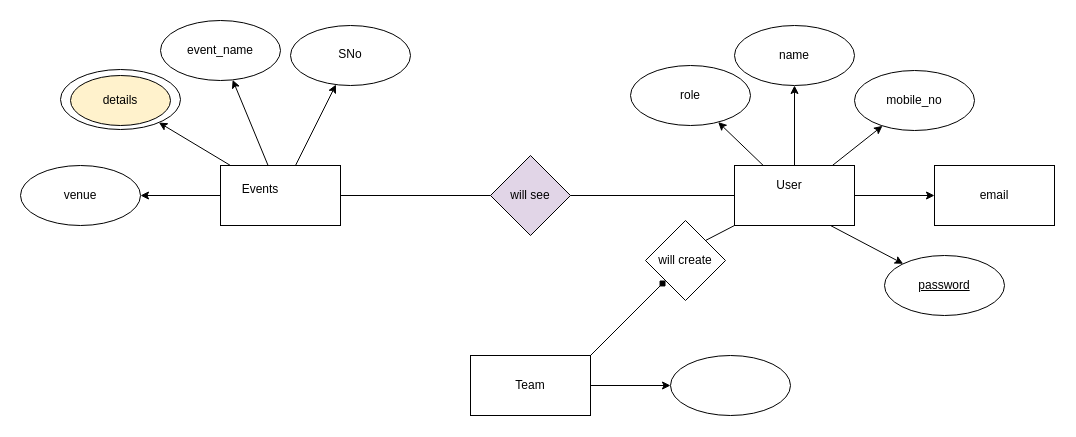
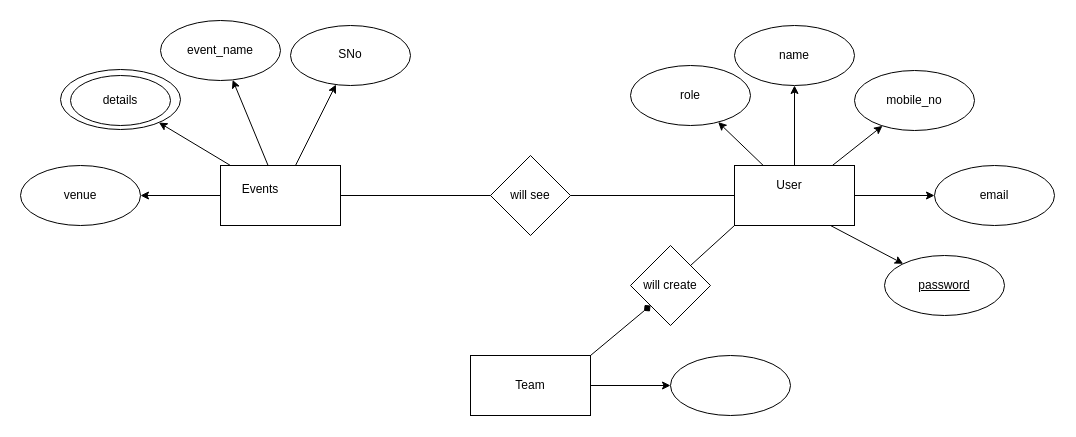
(121, 101) -> (121, 101)
(531, 196) -> (531, 196)
(995, 196) -> (995, 196)
(686, 261) -> (671, 286)
